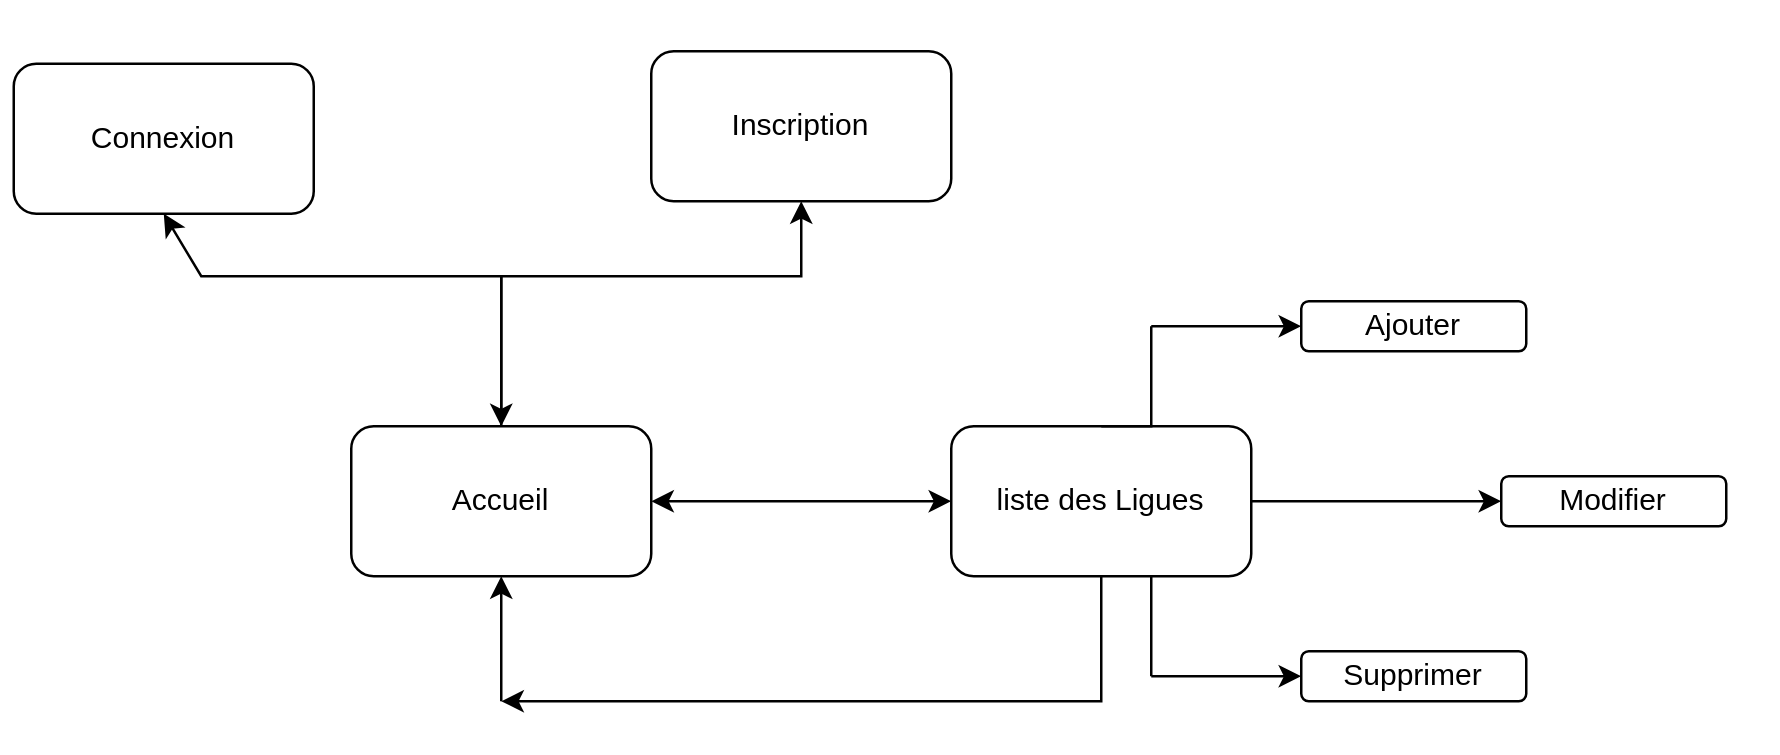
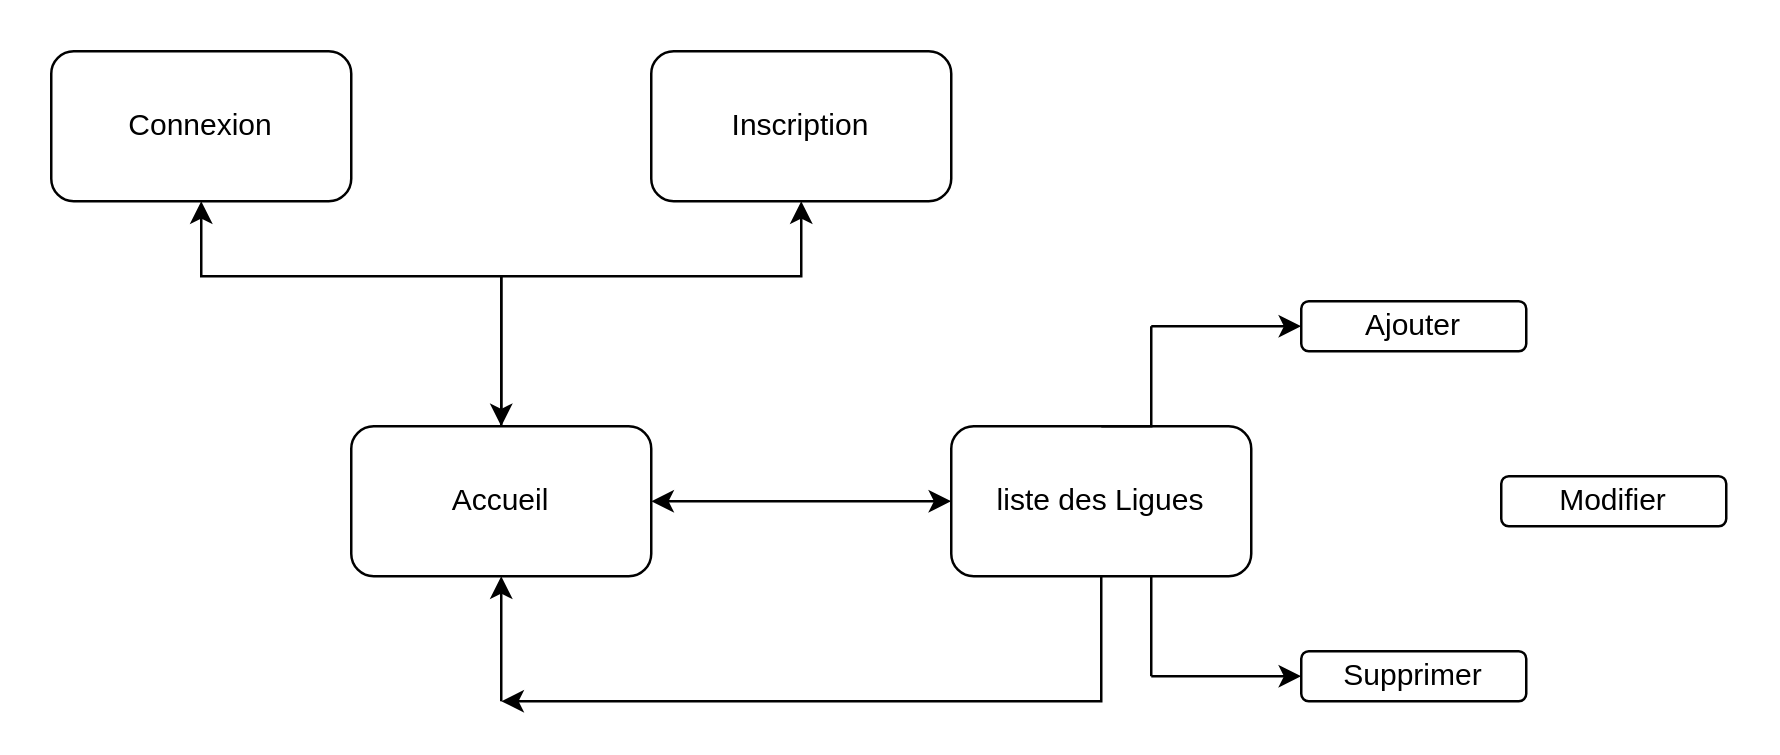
(164, 139) -> (201, 126)
(1368, 501) -> none
